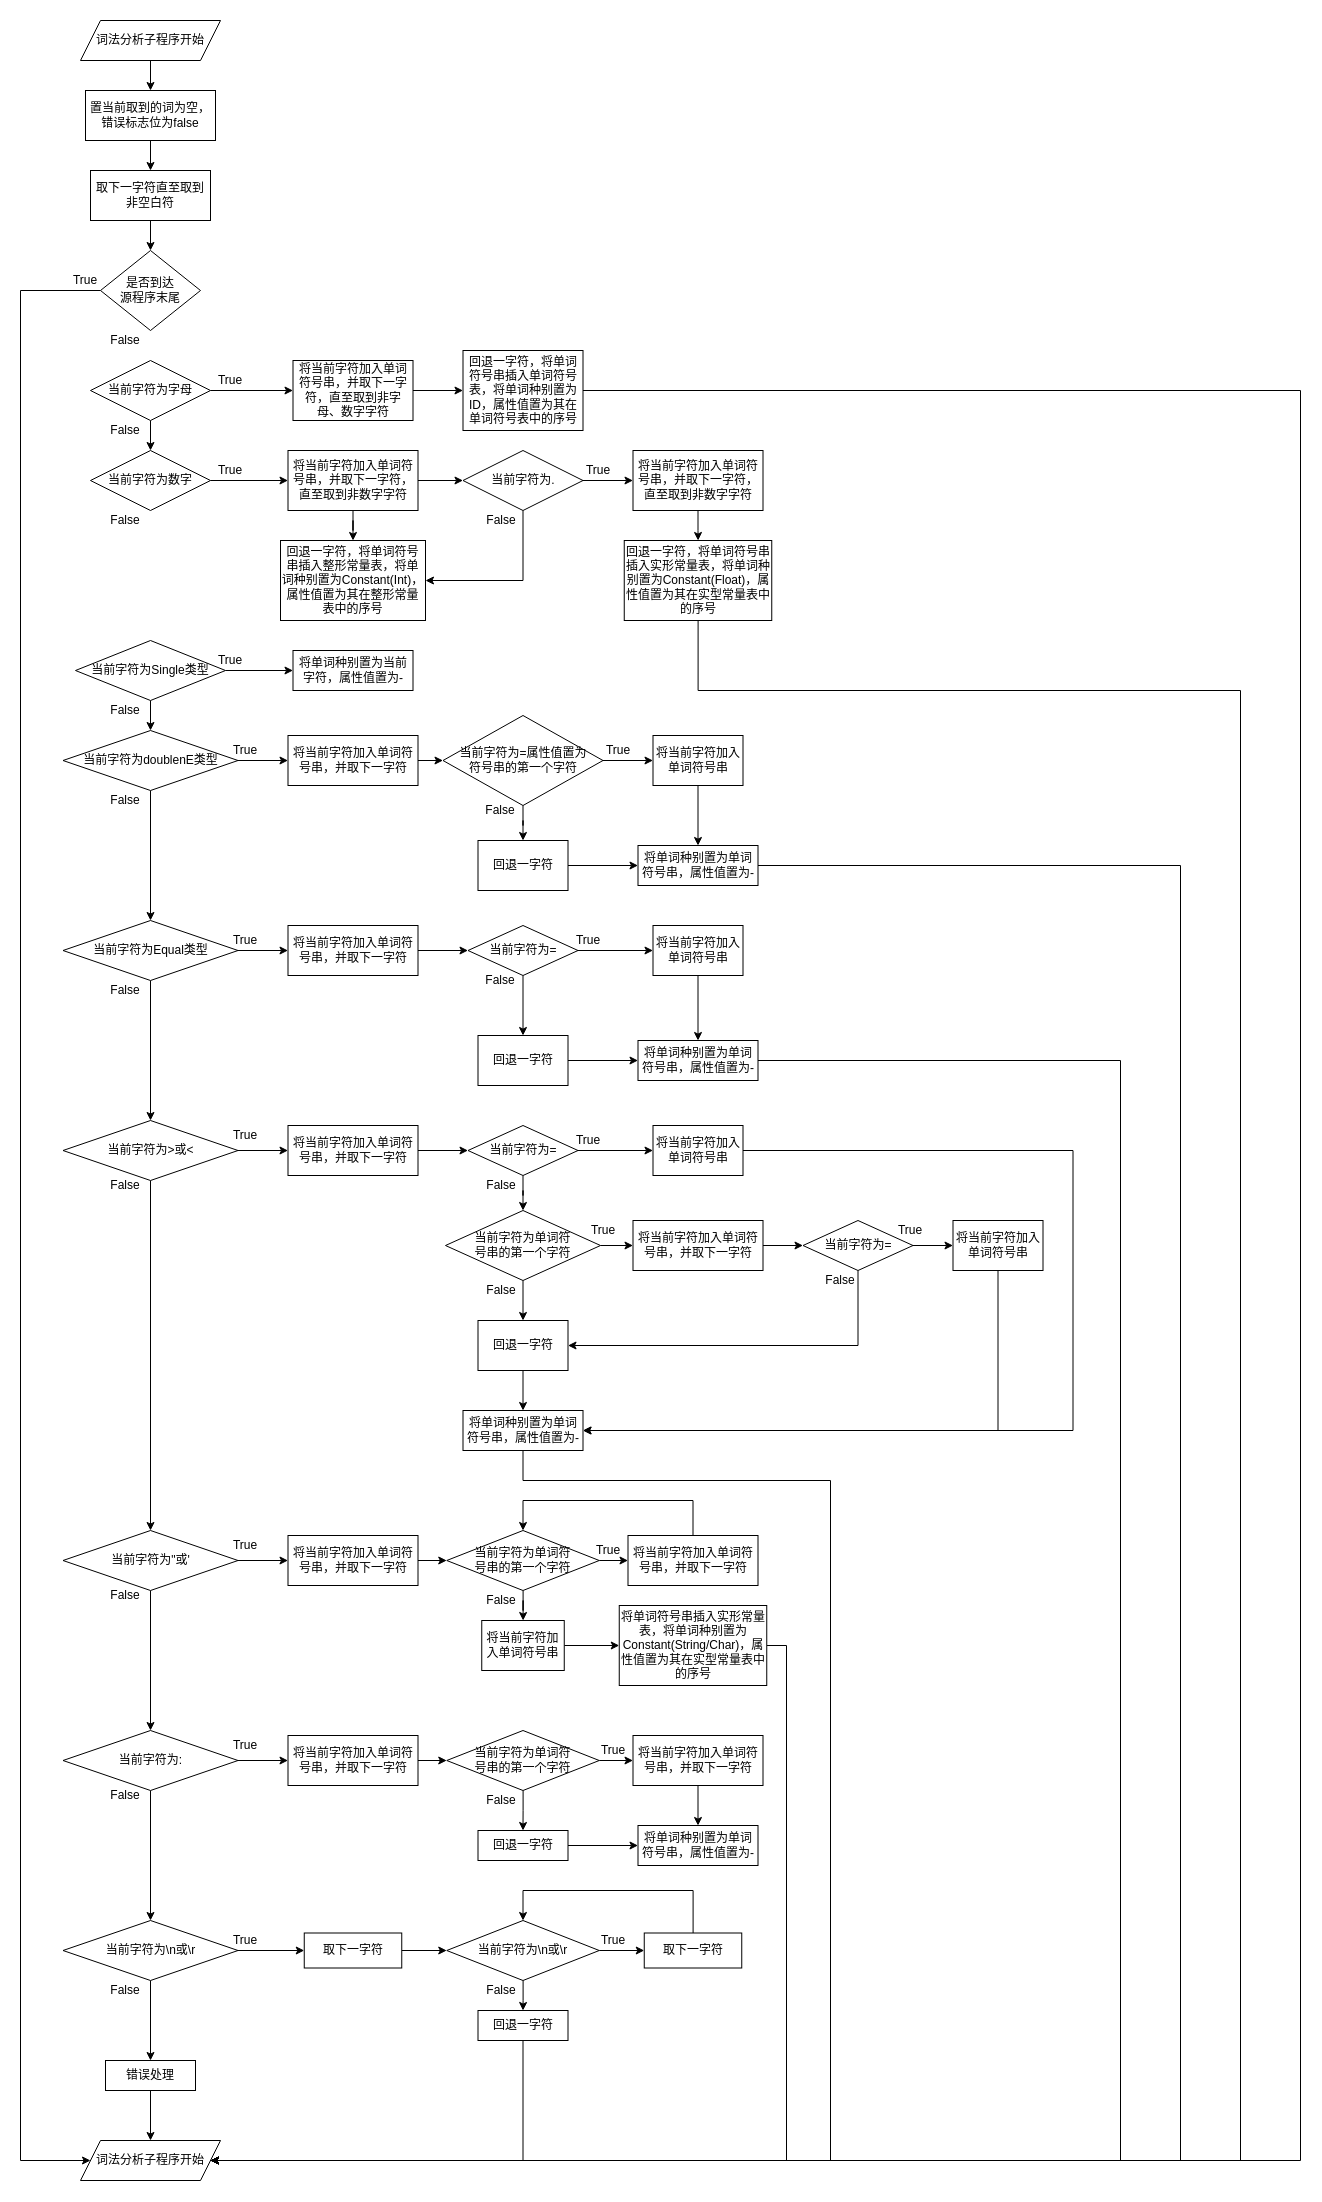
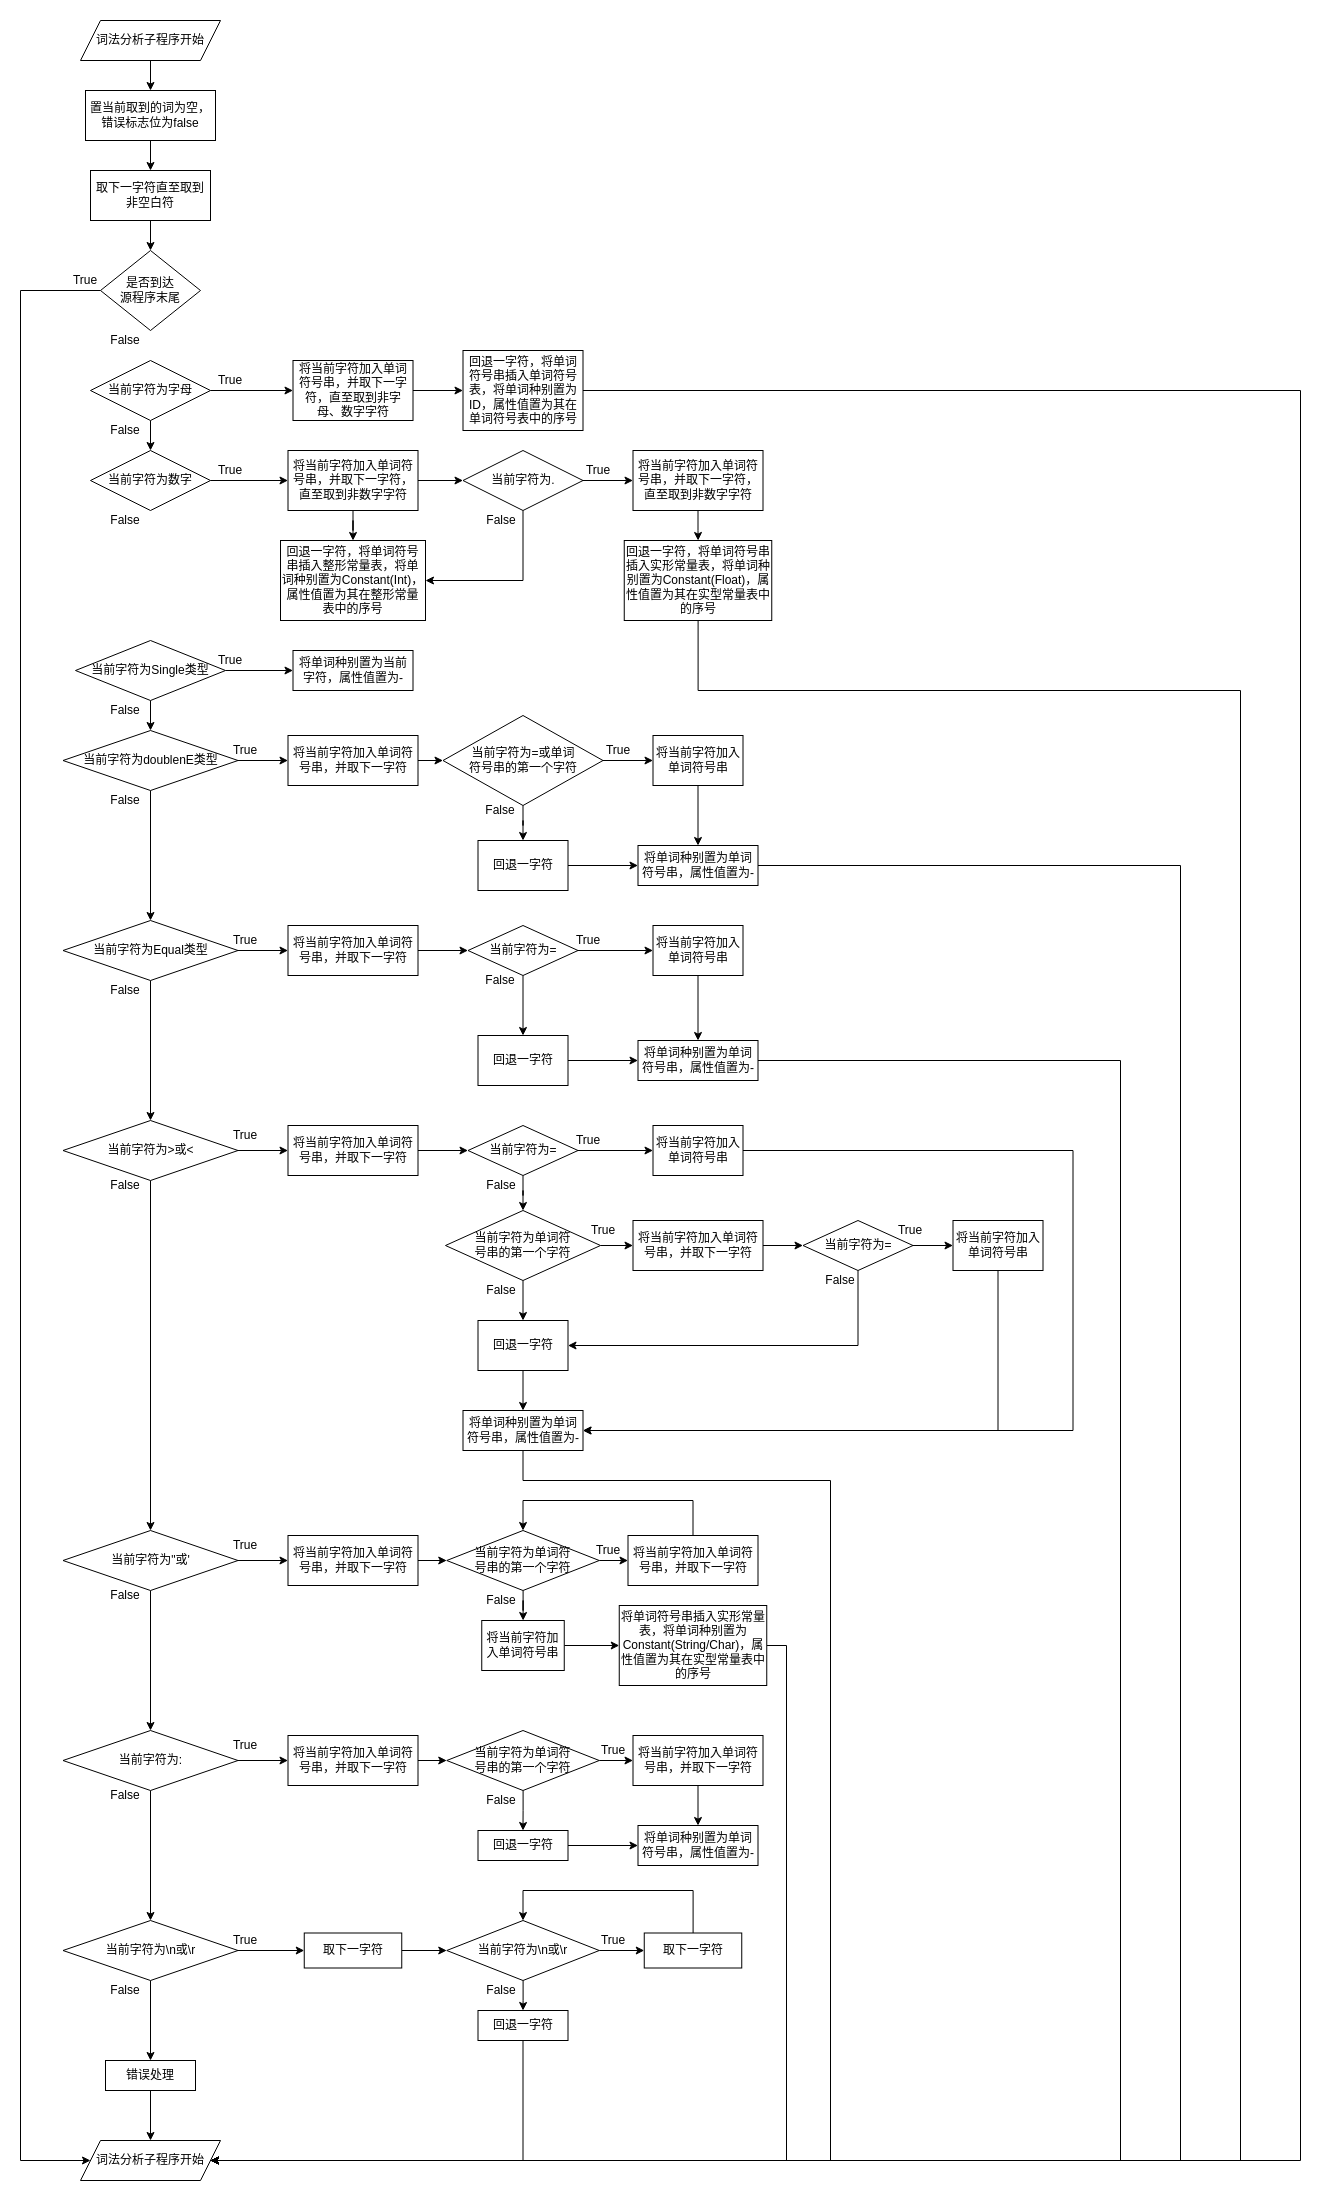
(524, 761) -> (524, 761)
